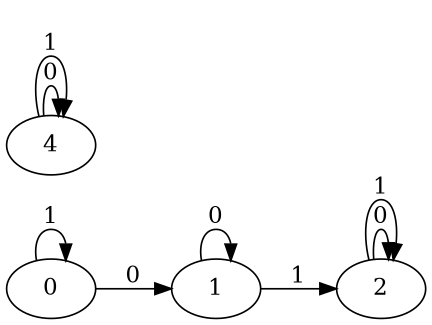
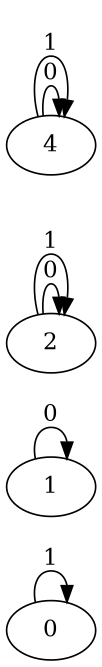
(125, 289) -> none
(290, 289) -> none
